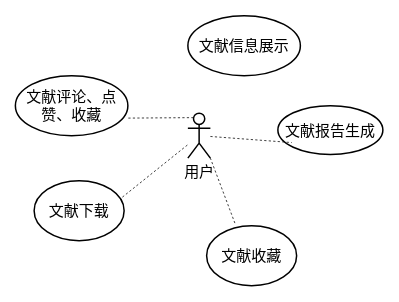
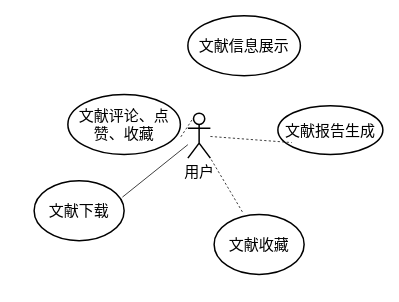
(72, 105) -> (124, 124)
(155, 171) -> (155, 171)
(252, 255) -> (259, 244)
